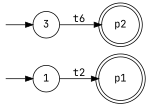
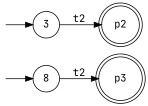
(79, 19) -> (79, 19)
(46, 79) -> (46, 79)
(121, 79) -> (121, 79)
